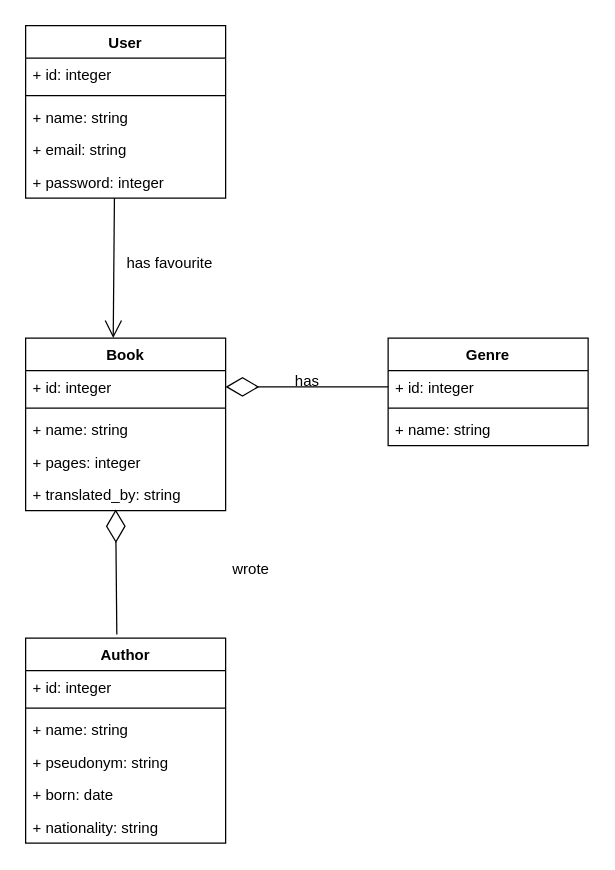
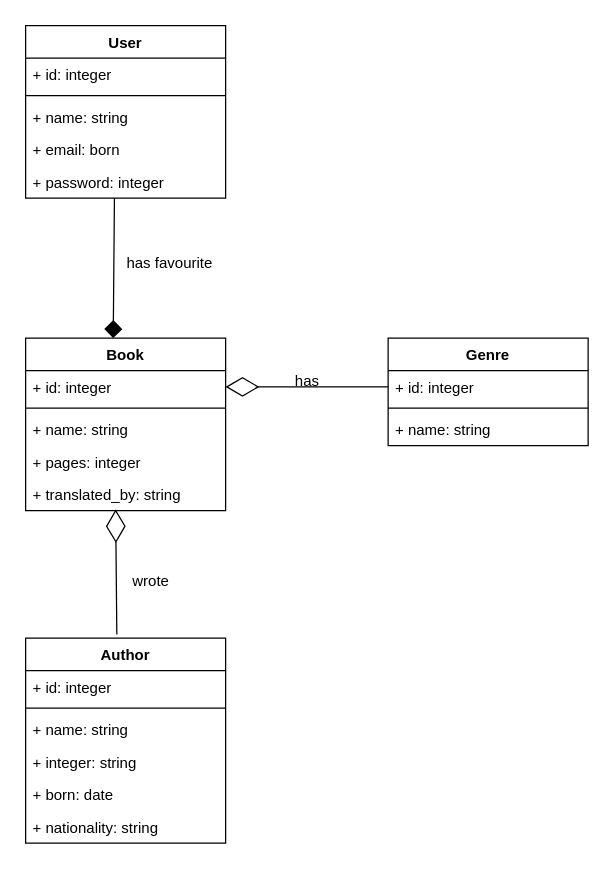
(84, 150) -> (77, 150)
(113, 327) -> (113, 320)
(251, 569) -> (151, 582)
(105, 763) -> (94, 763)
